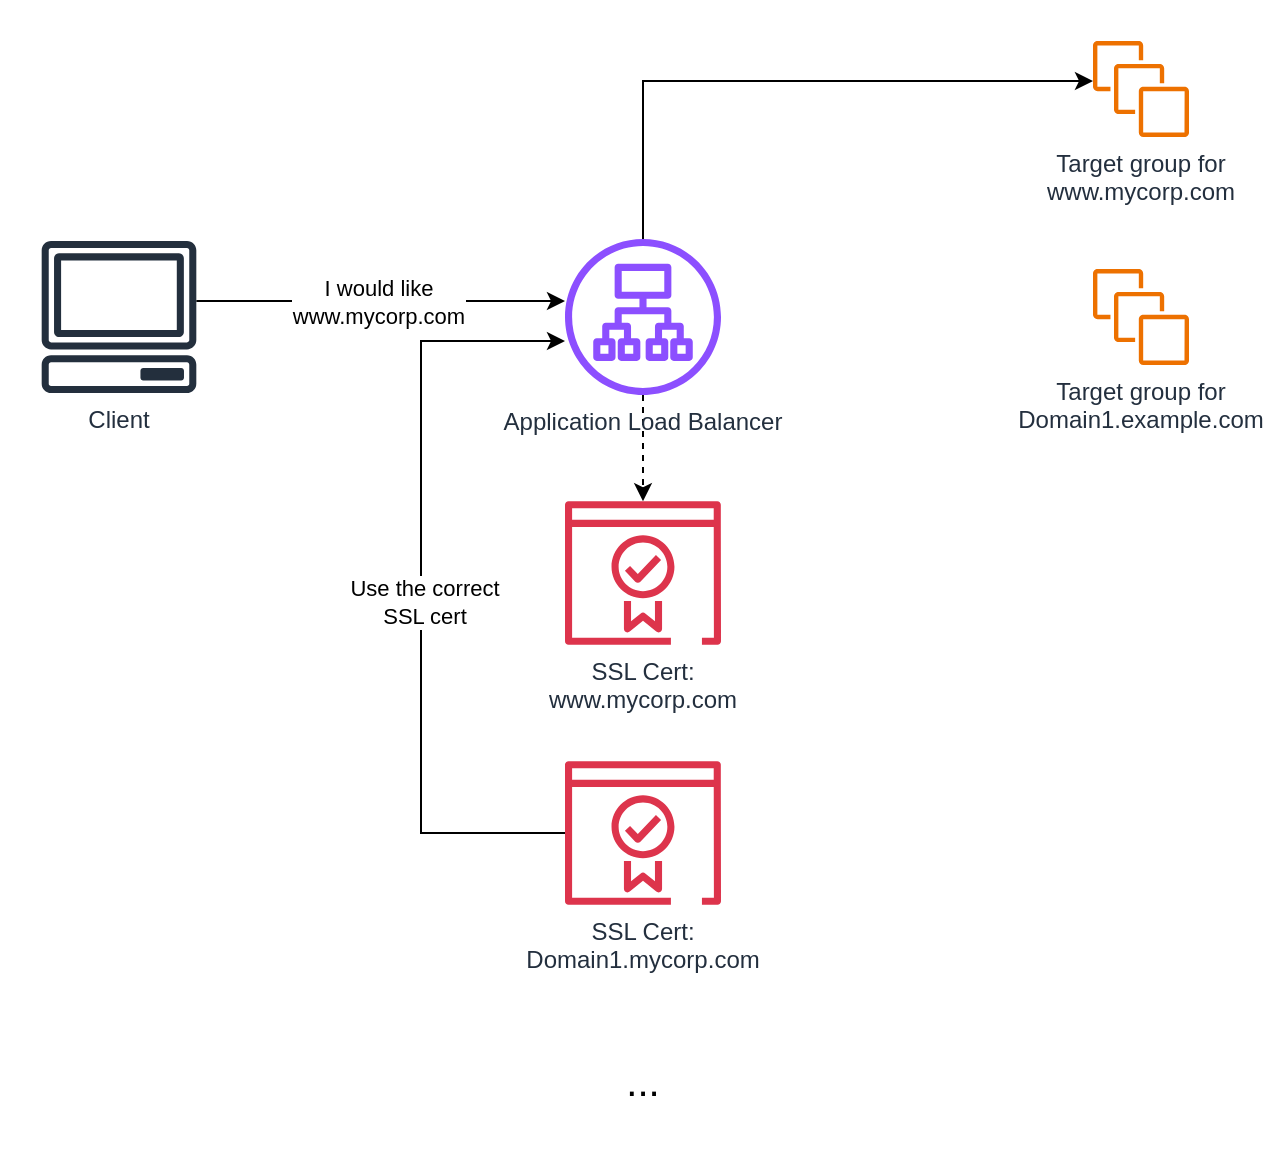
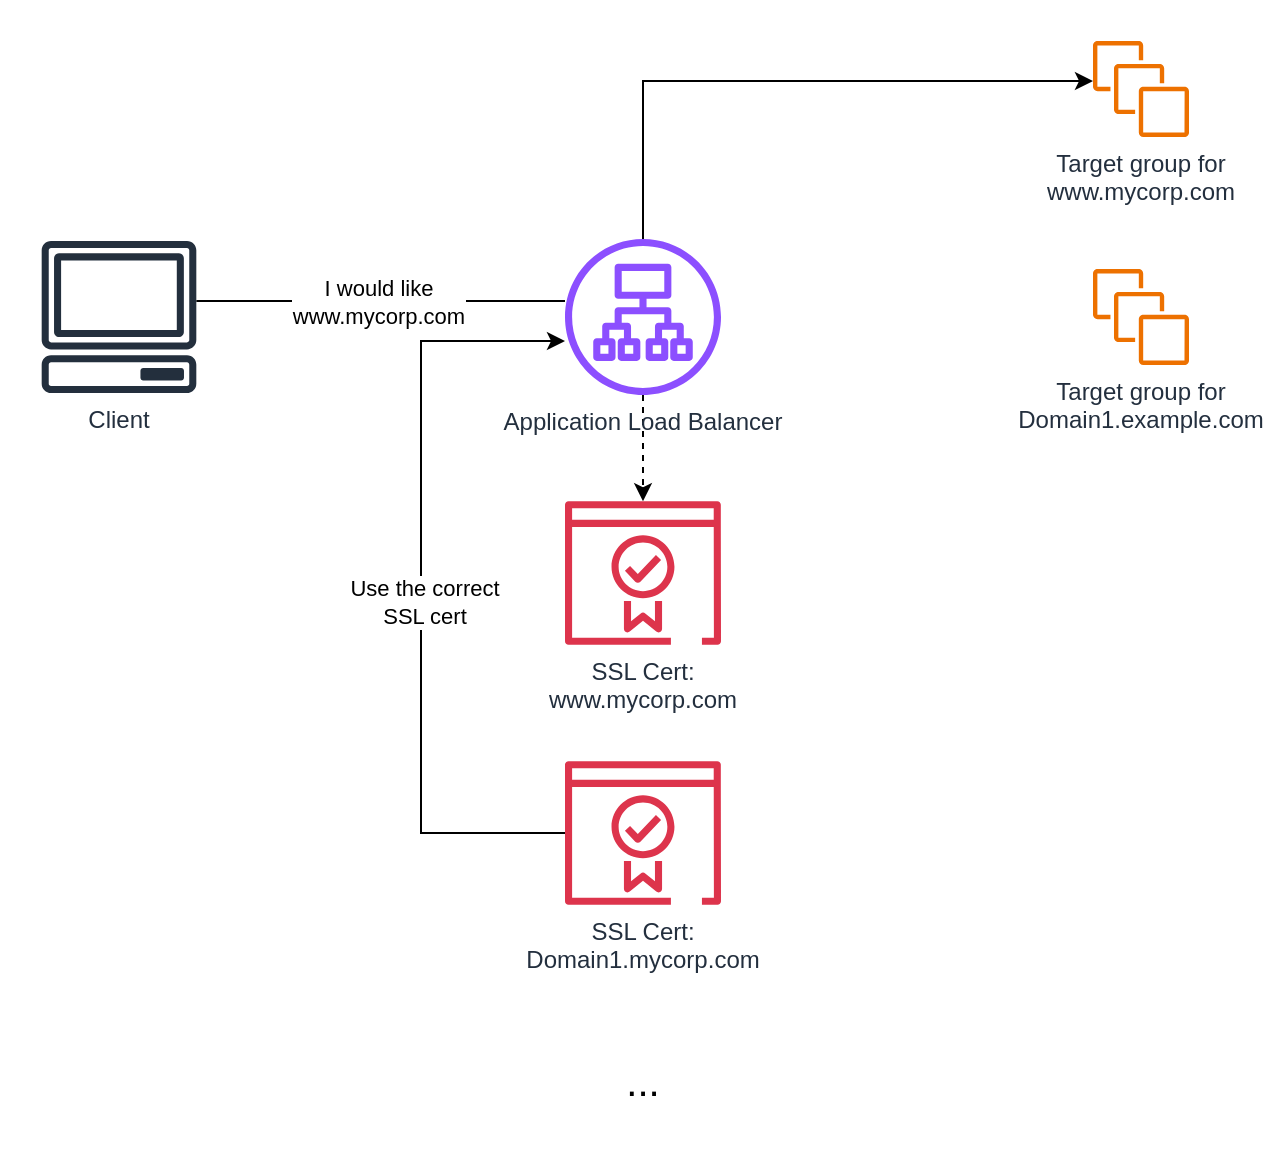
(550, 301) -> (556, 301)
